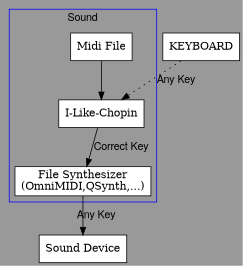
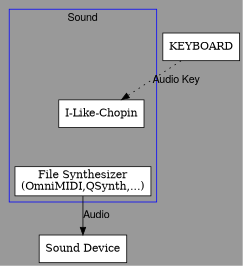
(101, 47) -> none
(176, 80) -> (176, 80)
(93, 143) -> none
(96, 215) -> (96, 215)
